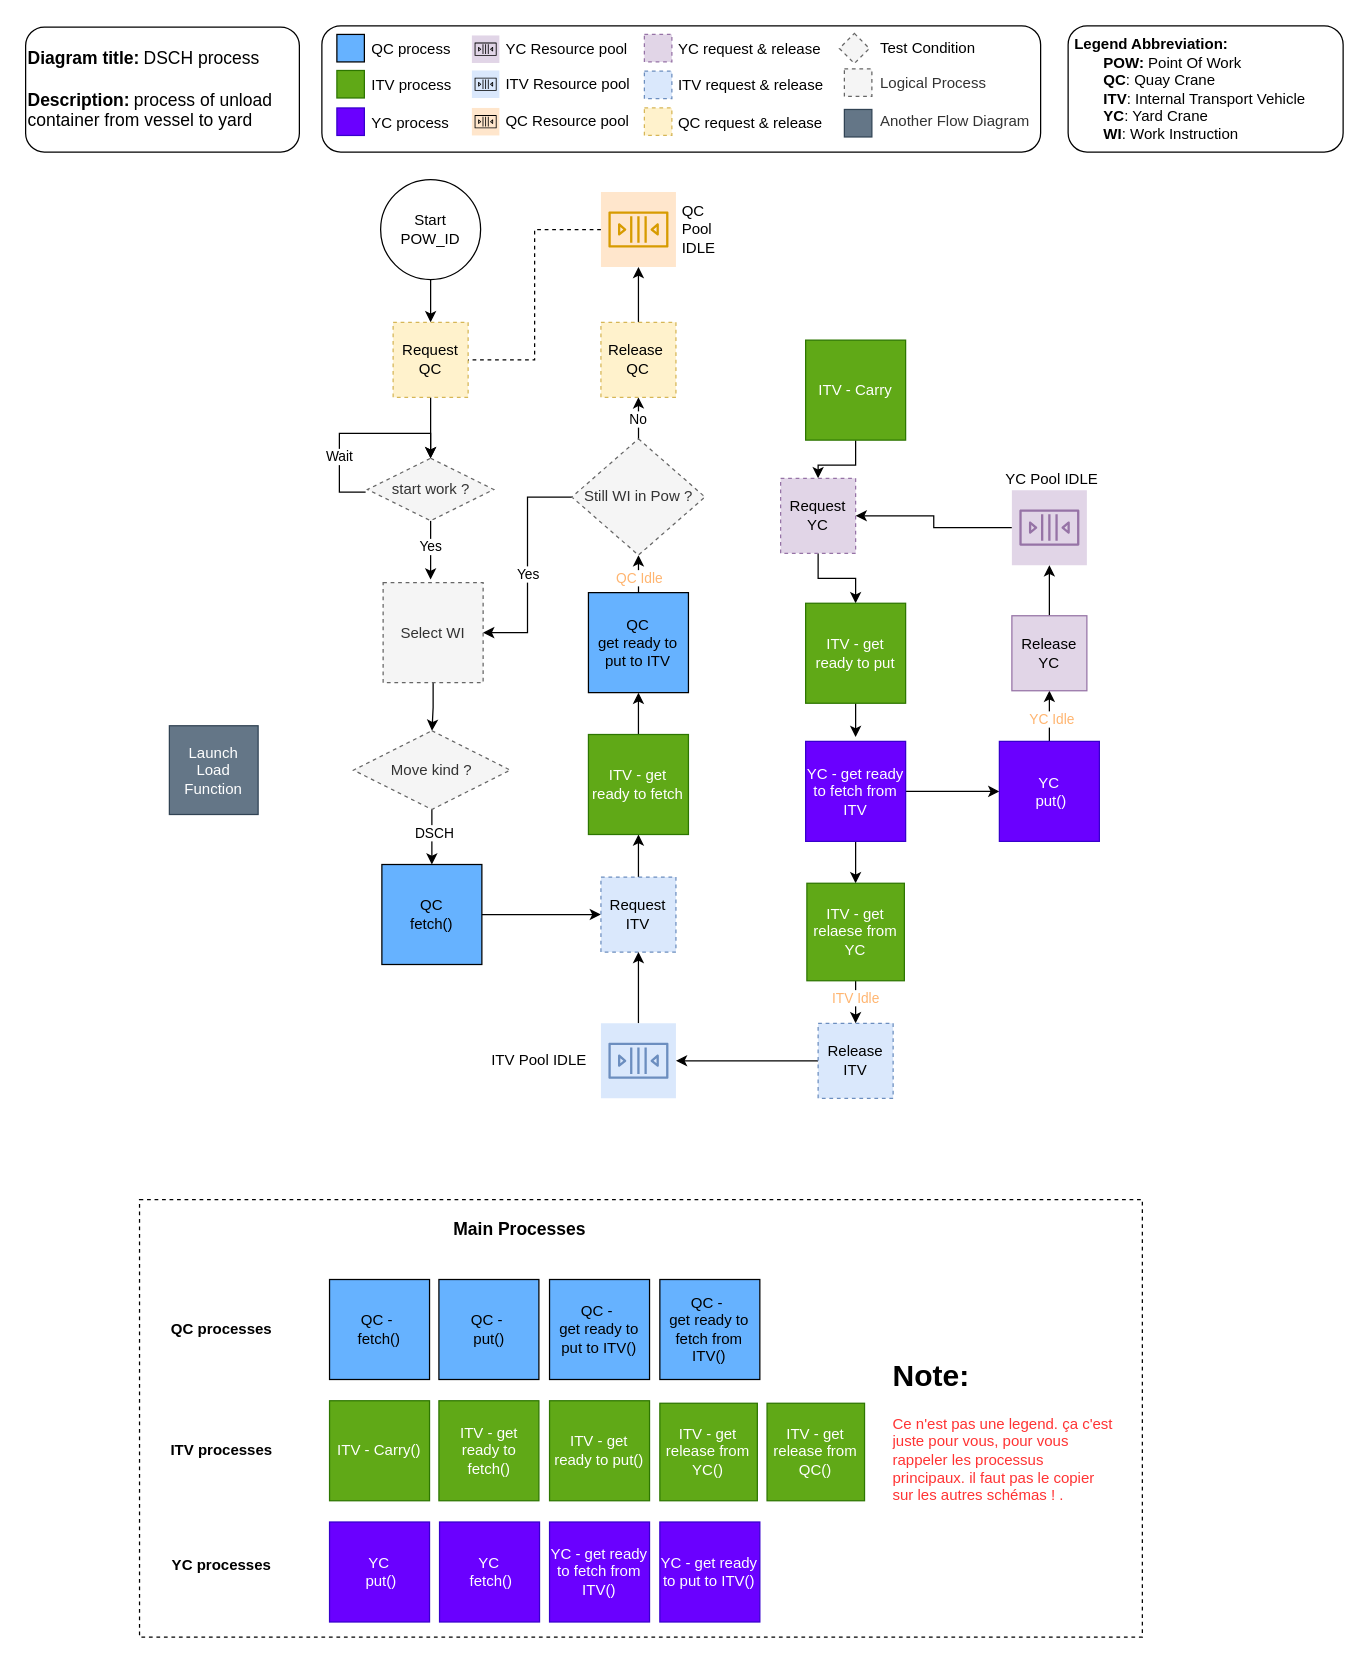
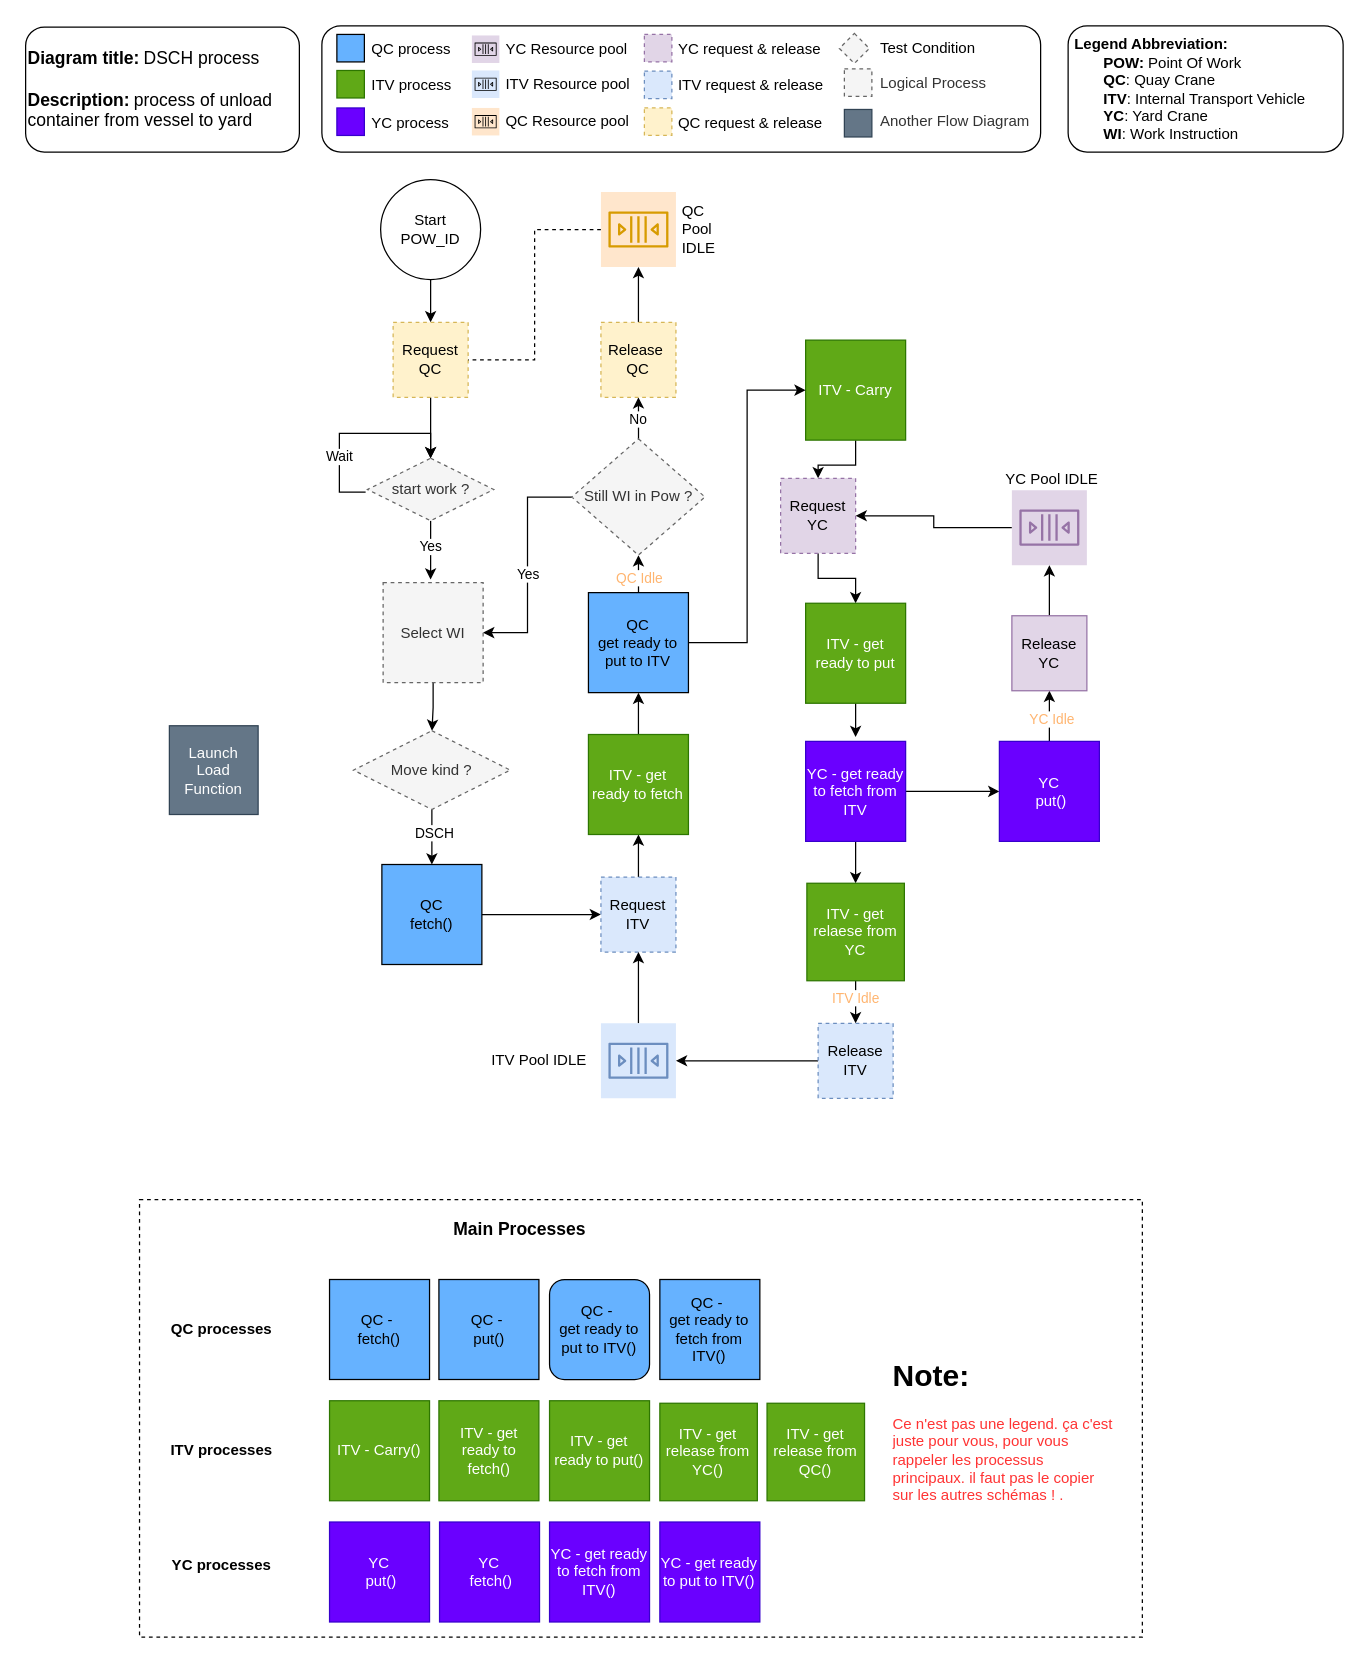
none -> (747, 520)
(600, 1329) -> (600, 1329)
